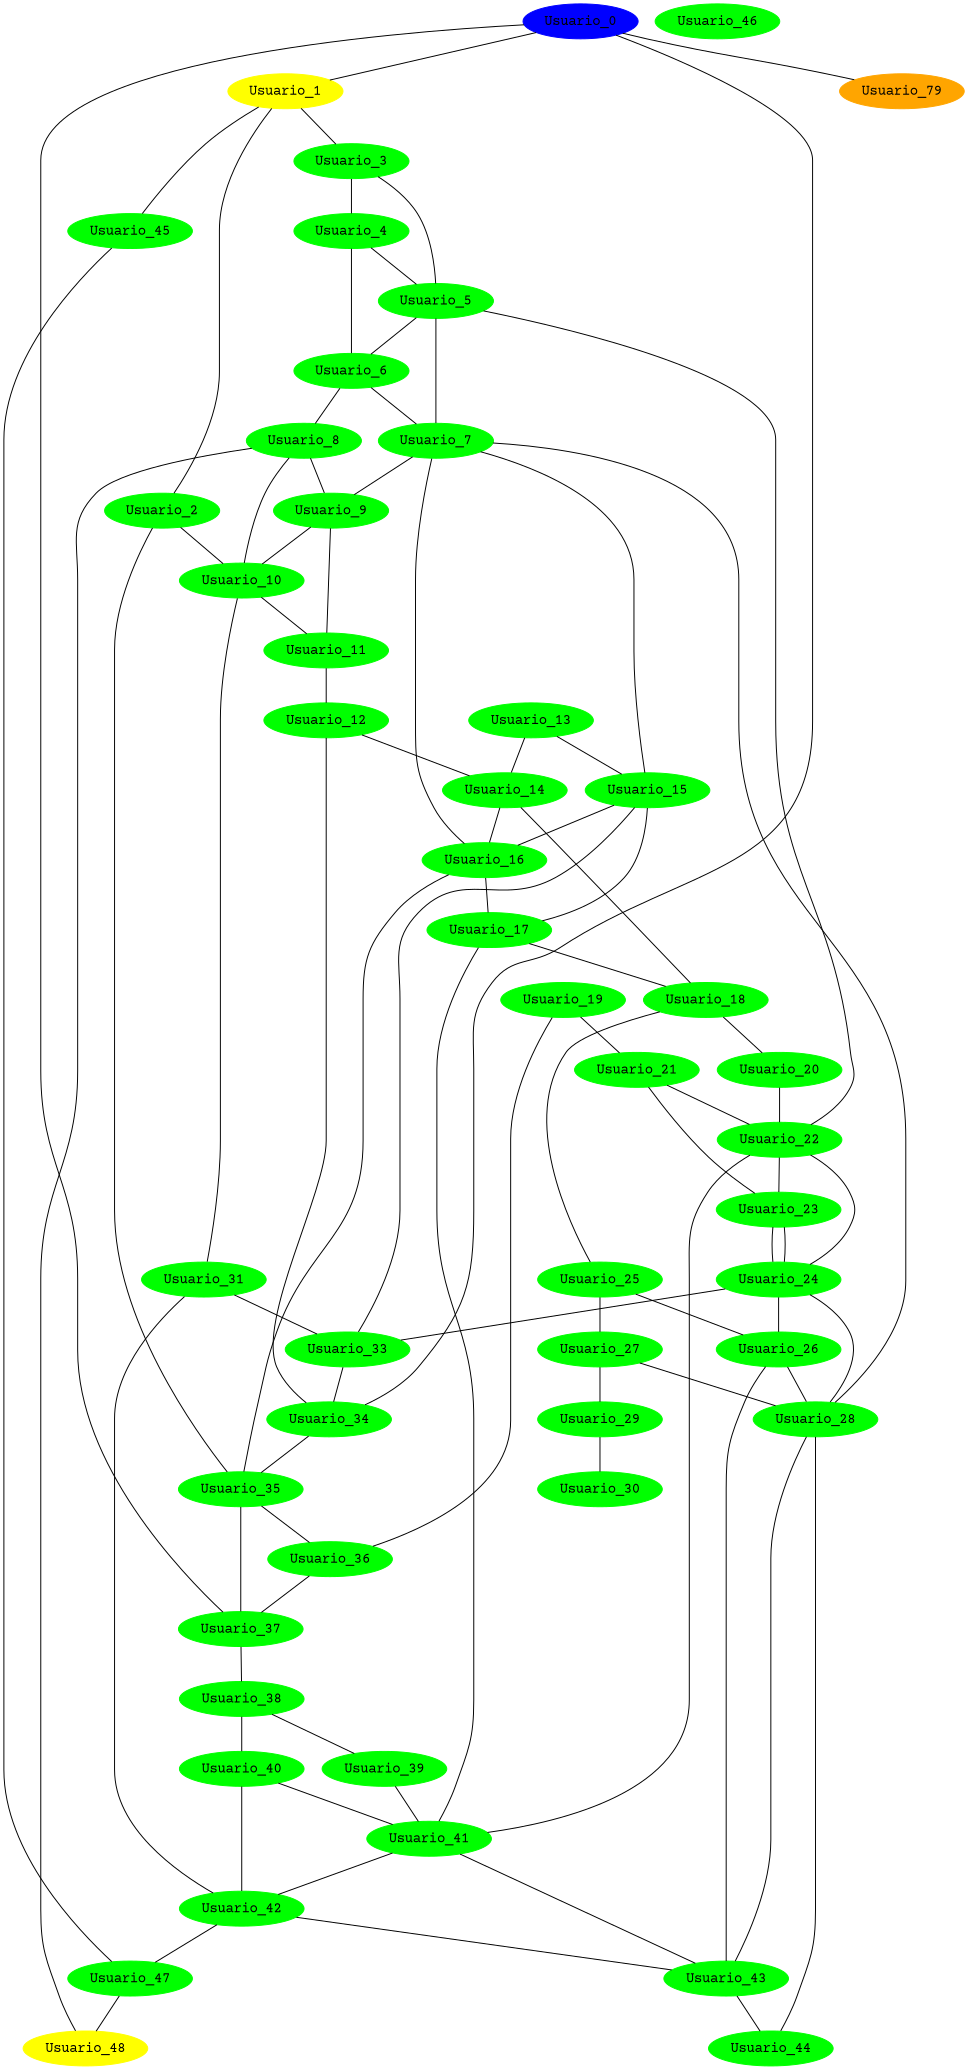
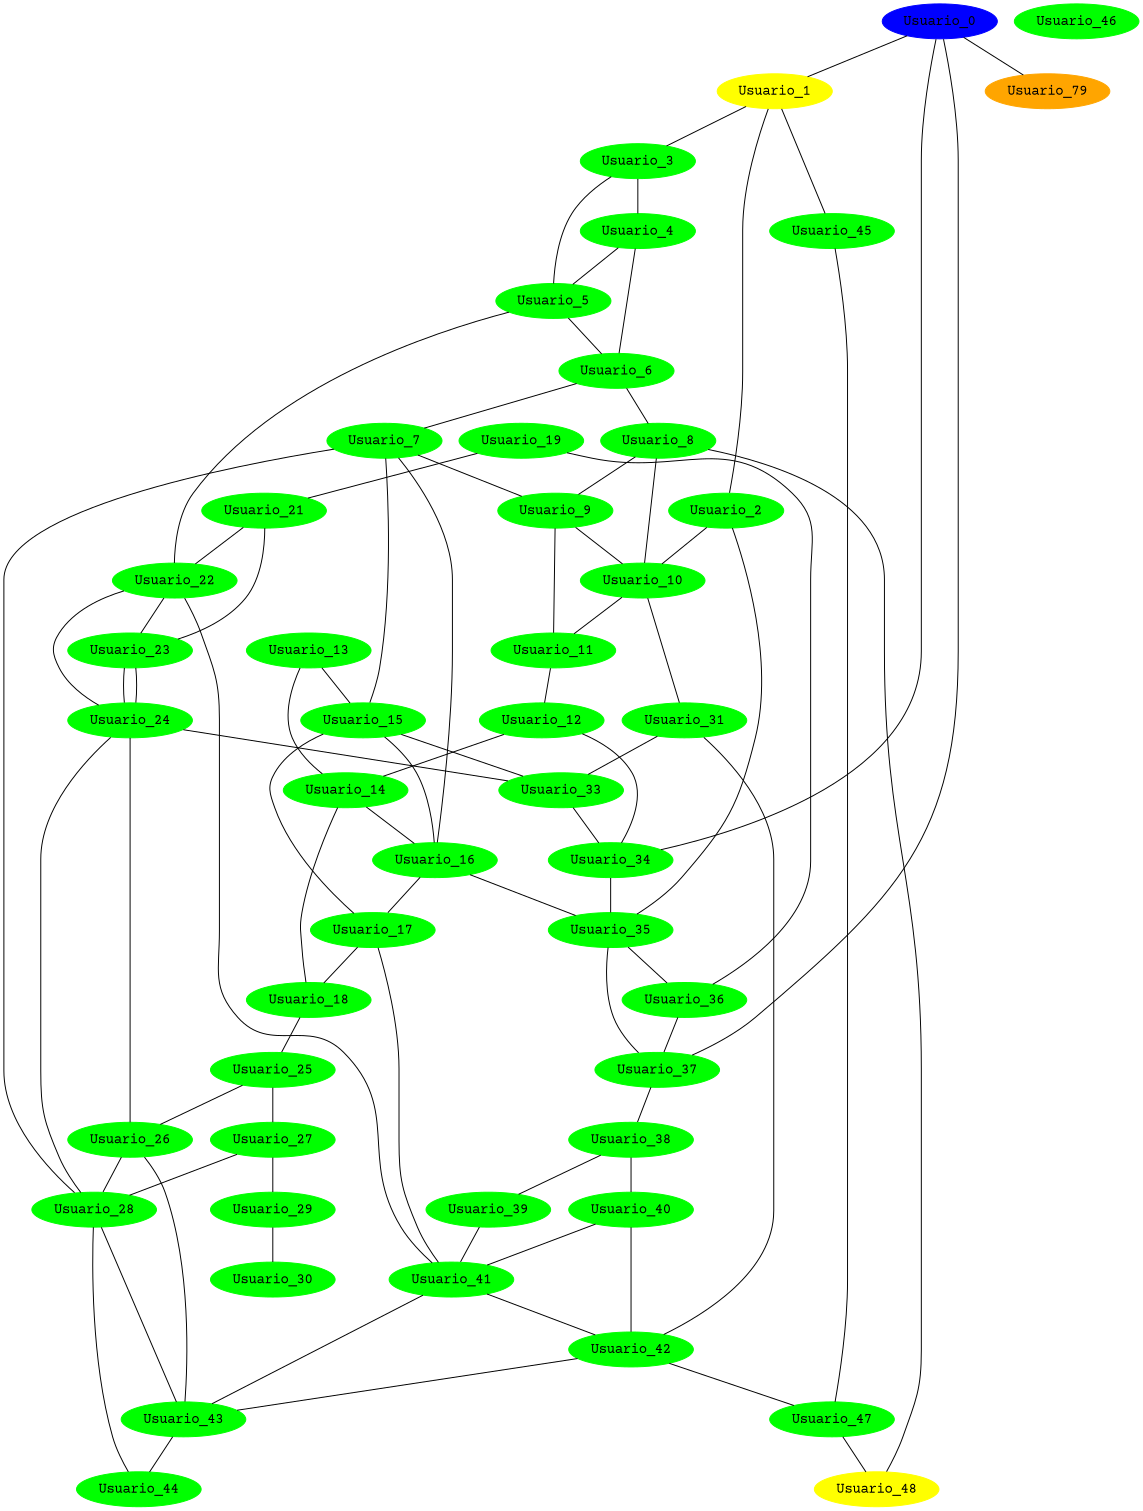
(436, 371) -> none
(780, 1070) -> none
